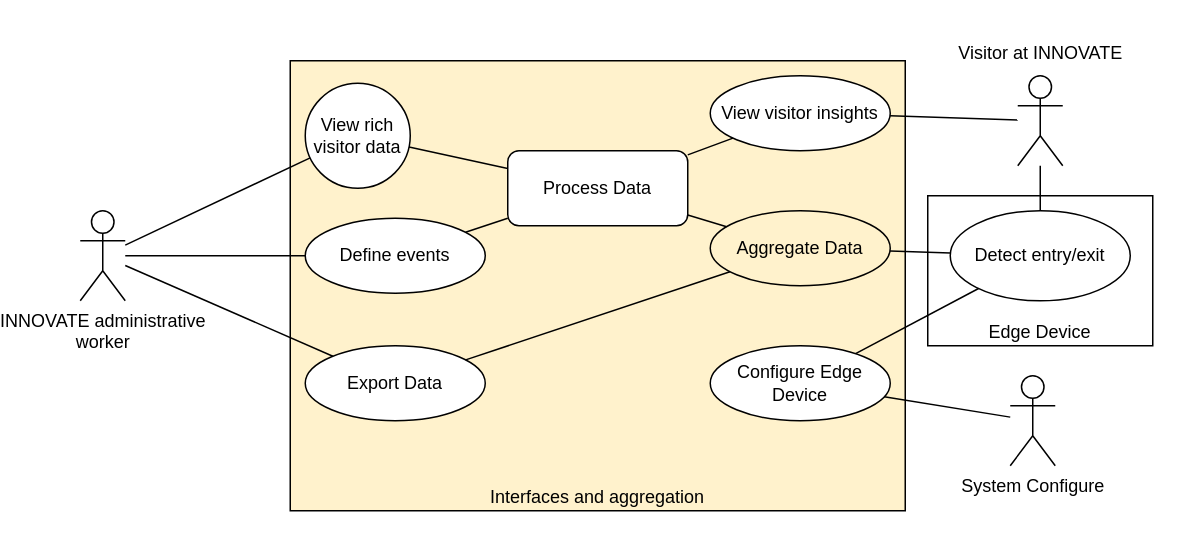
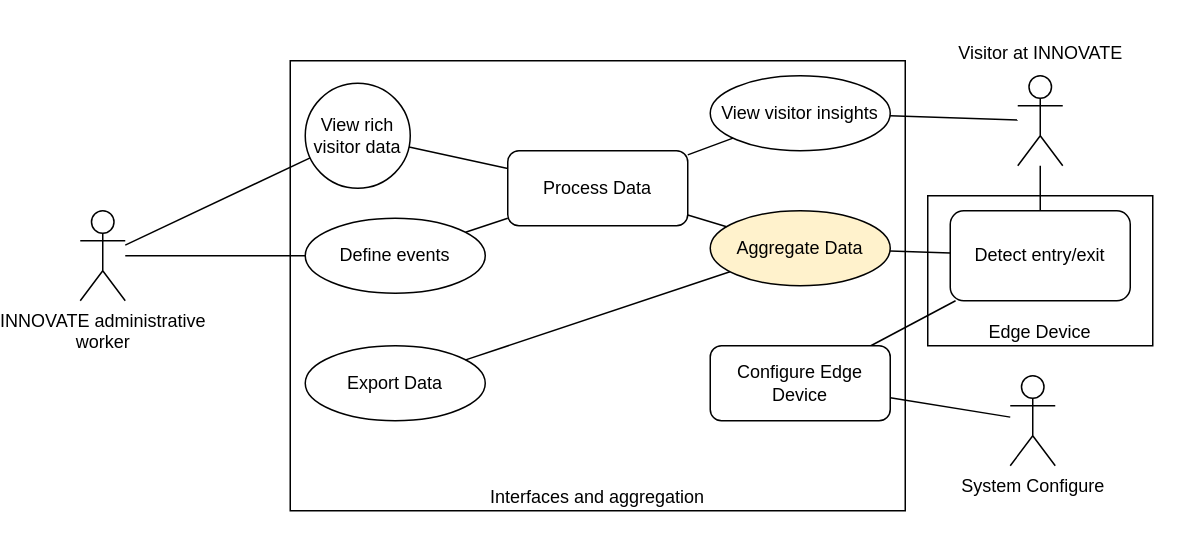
(1040, 256) -> (1040, 256)
(598, 286) -> (598, 286)
(229, 311) -> none
(800, 383) -> (800, 383)
